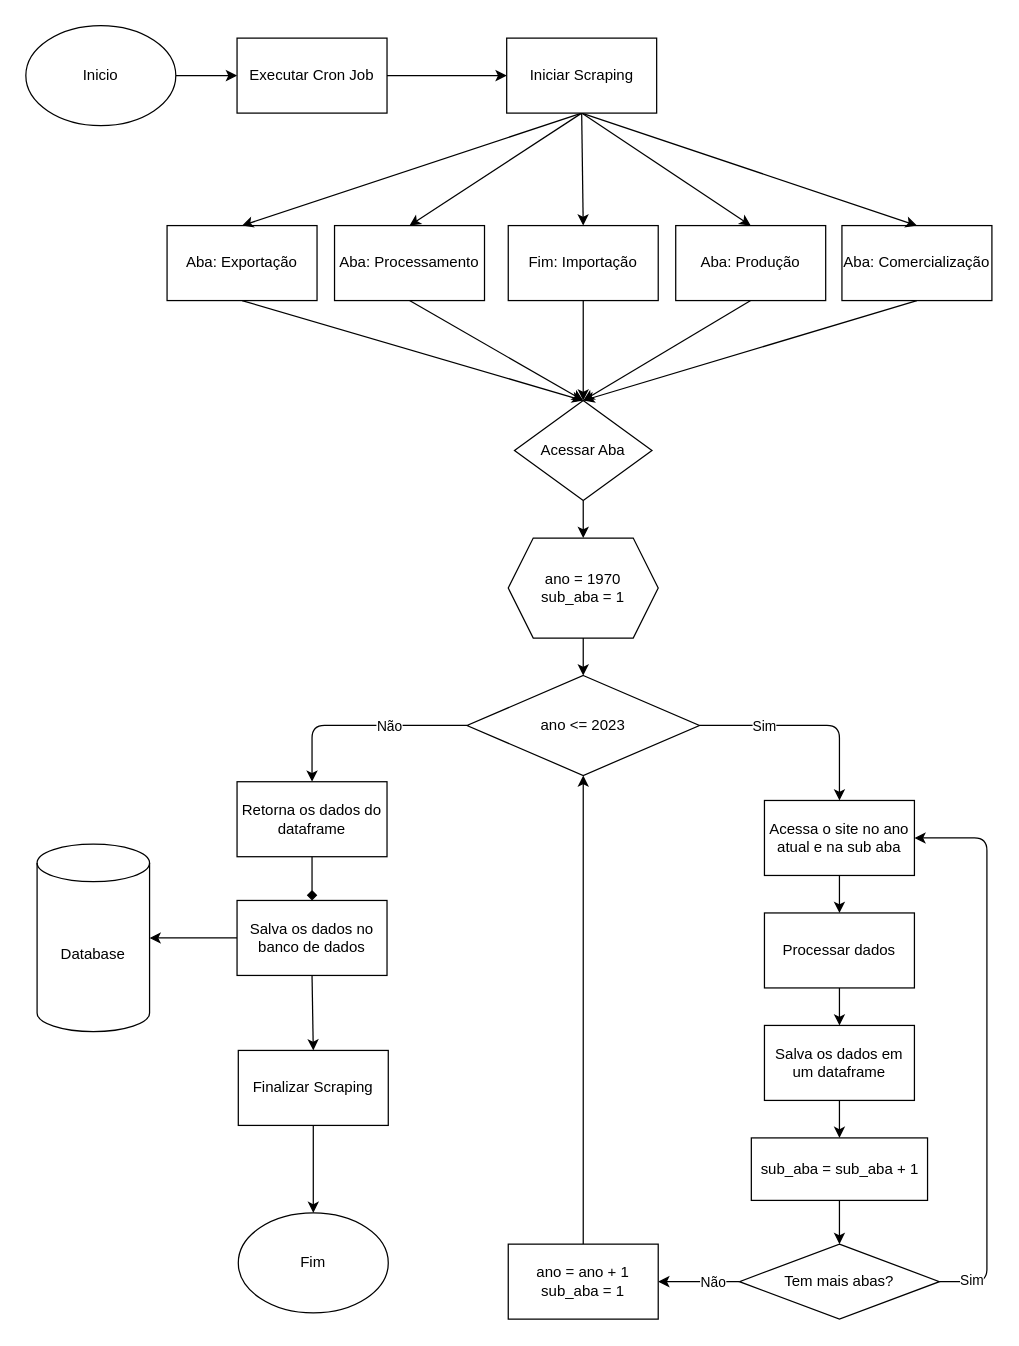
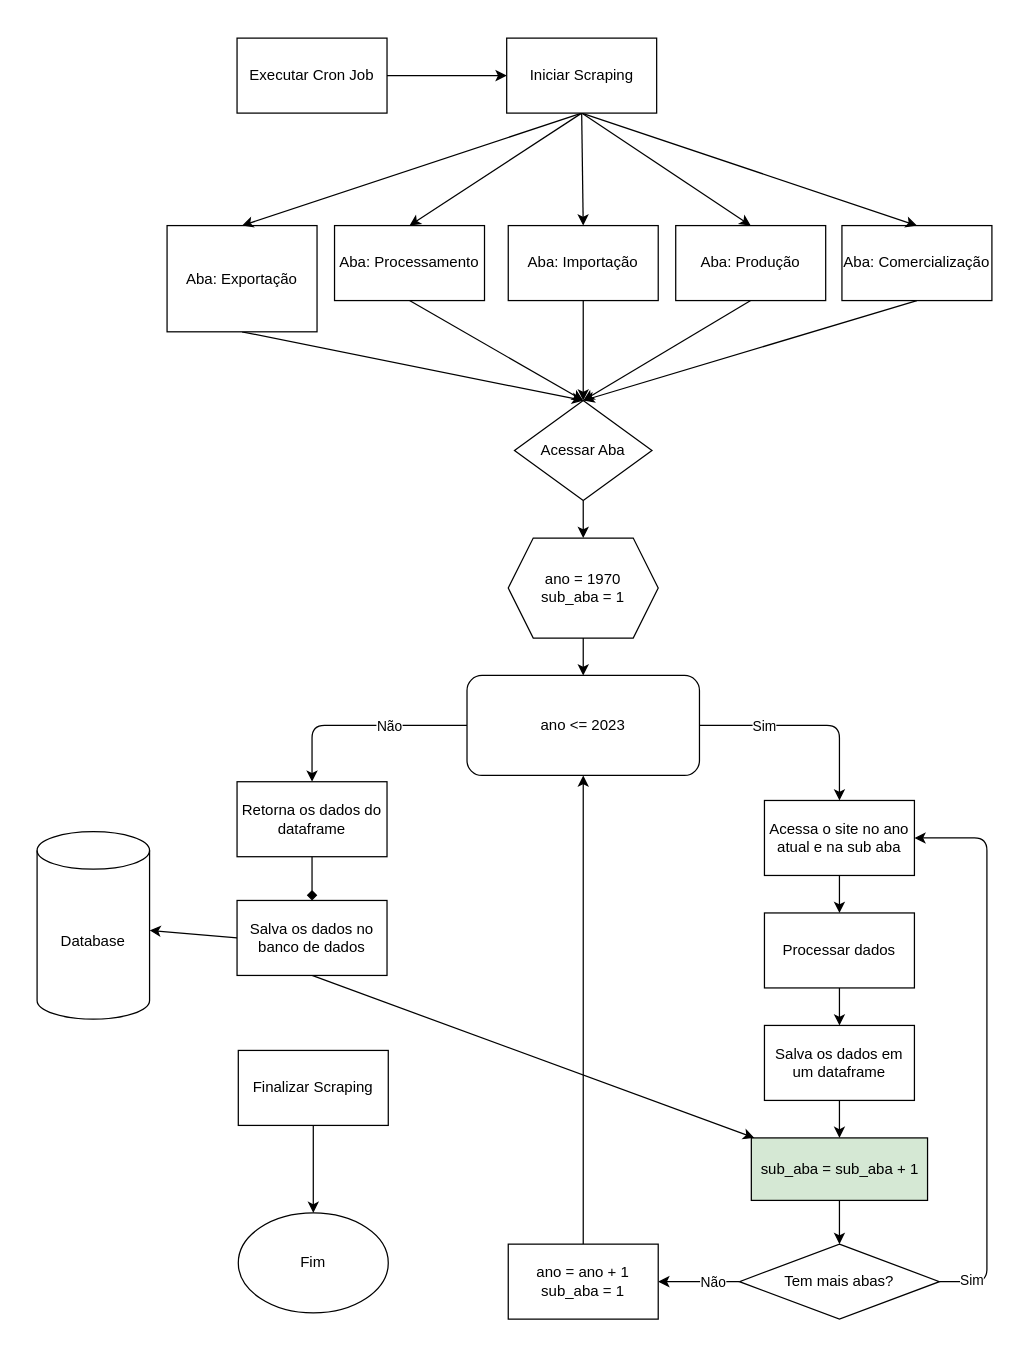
(101, 76) -> none
(202, 76) -> none
(242, 263) -> (242, 279)
(583, 263) -> (583, 263)
(583, 726) -> (583, 726)
(93, 938) -> (93, 926)
(312, 1009) -> (529, 1055)
(839, 1169) -> (839, 1169)
